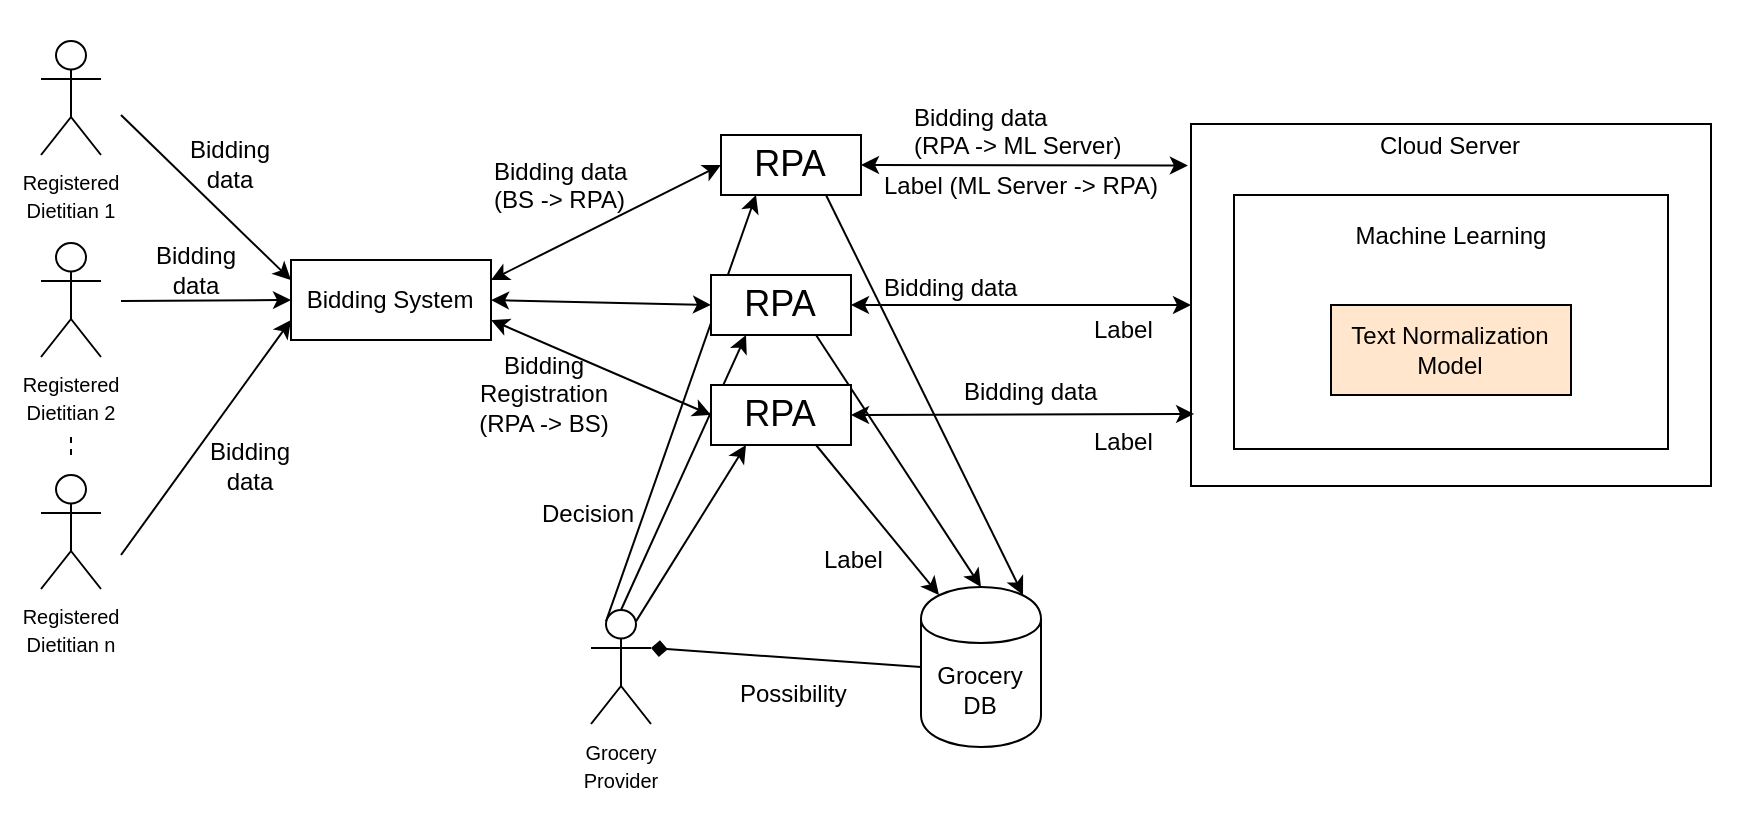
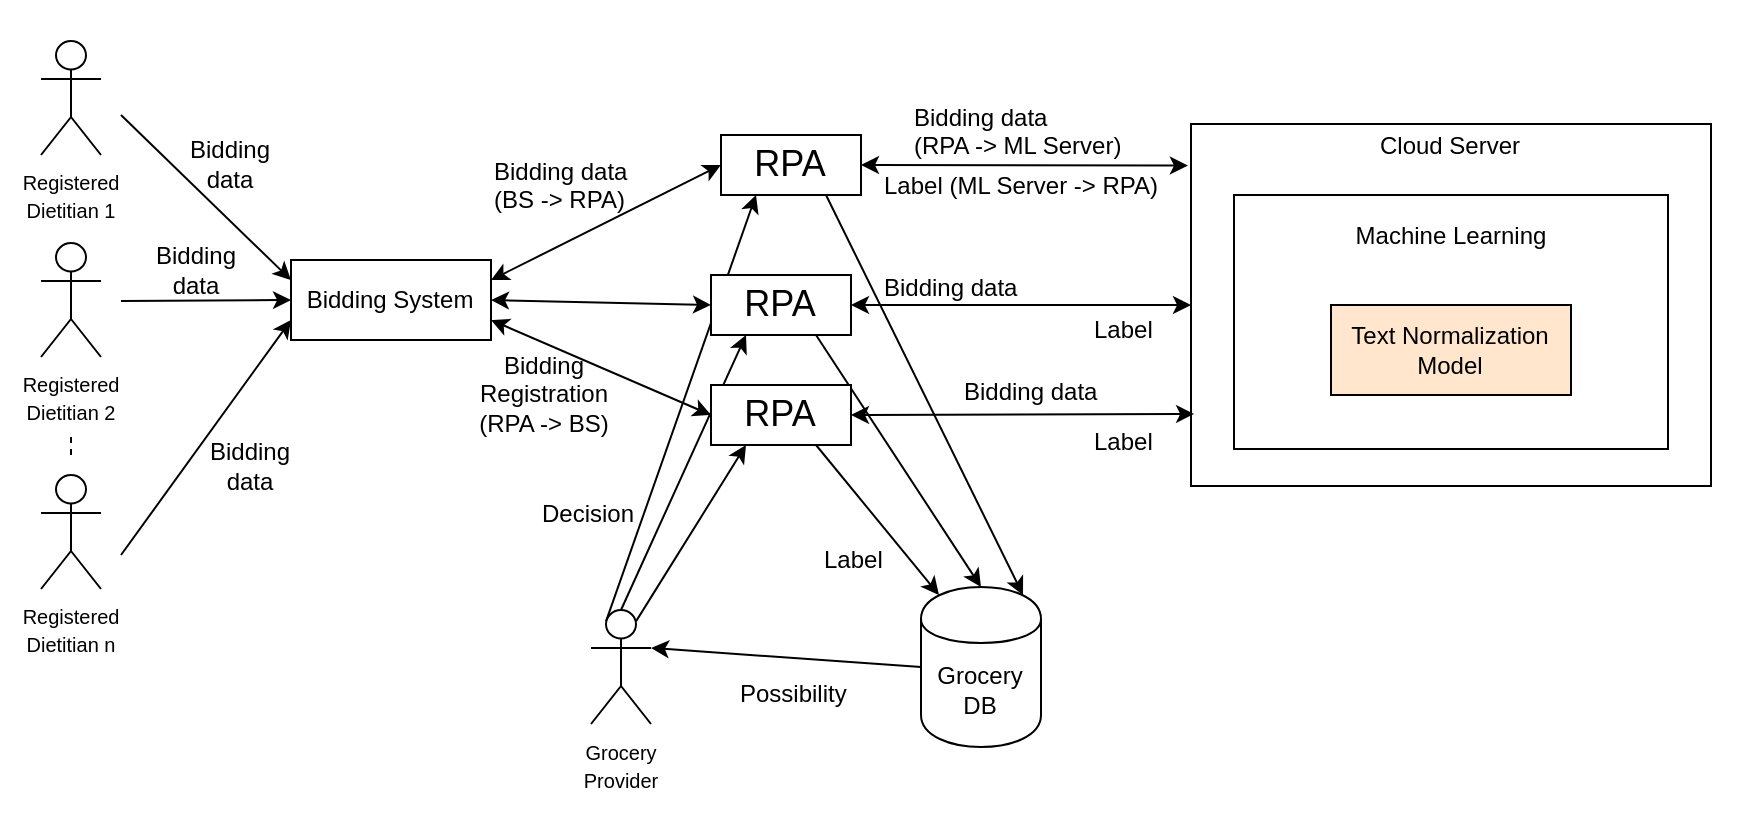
(667, 649) -> (666, 649)
